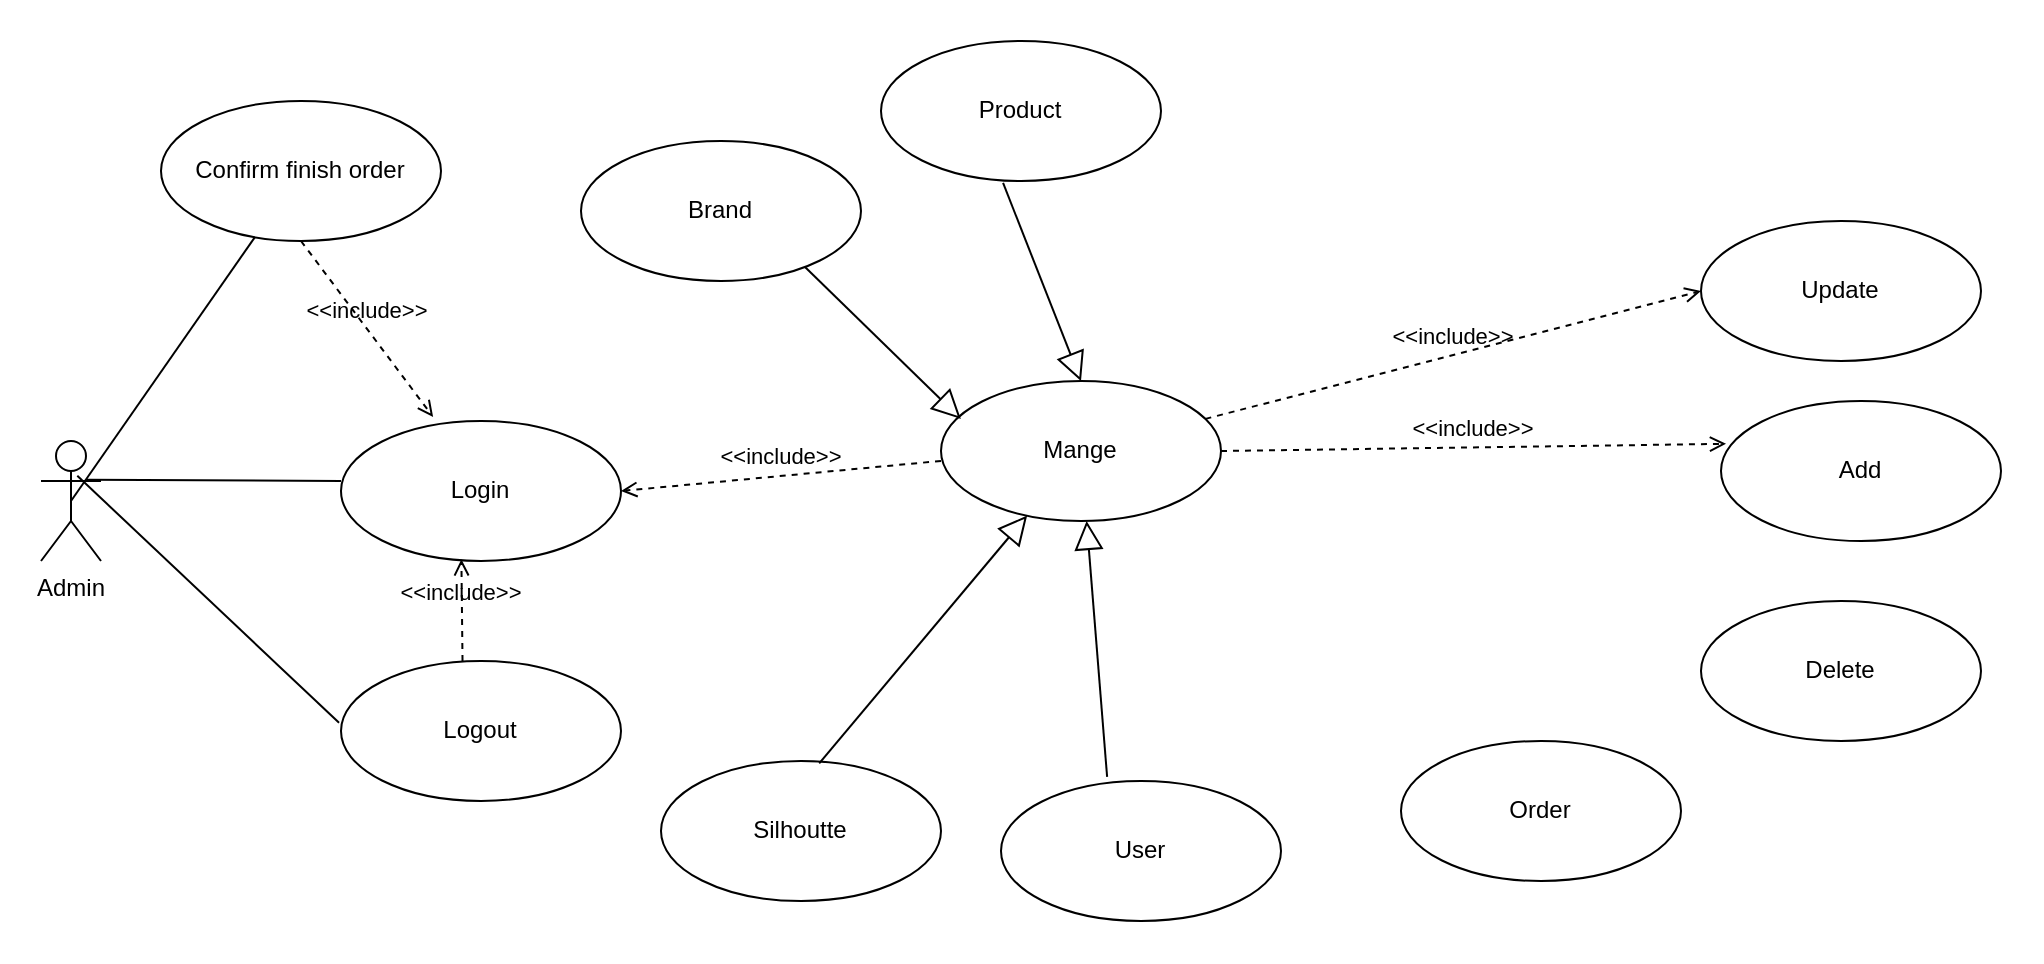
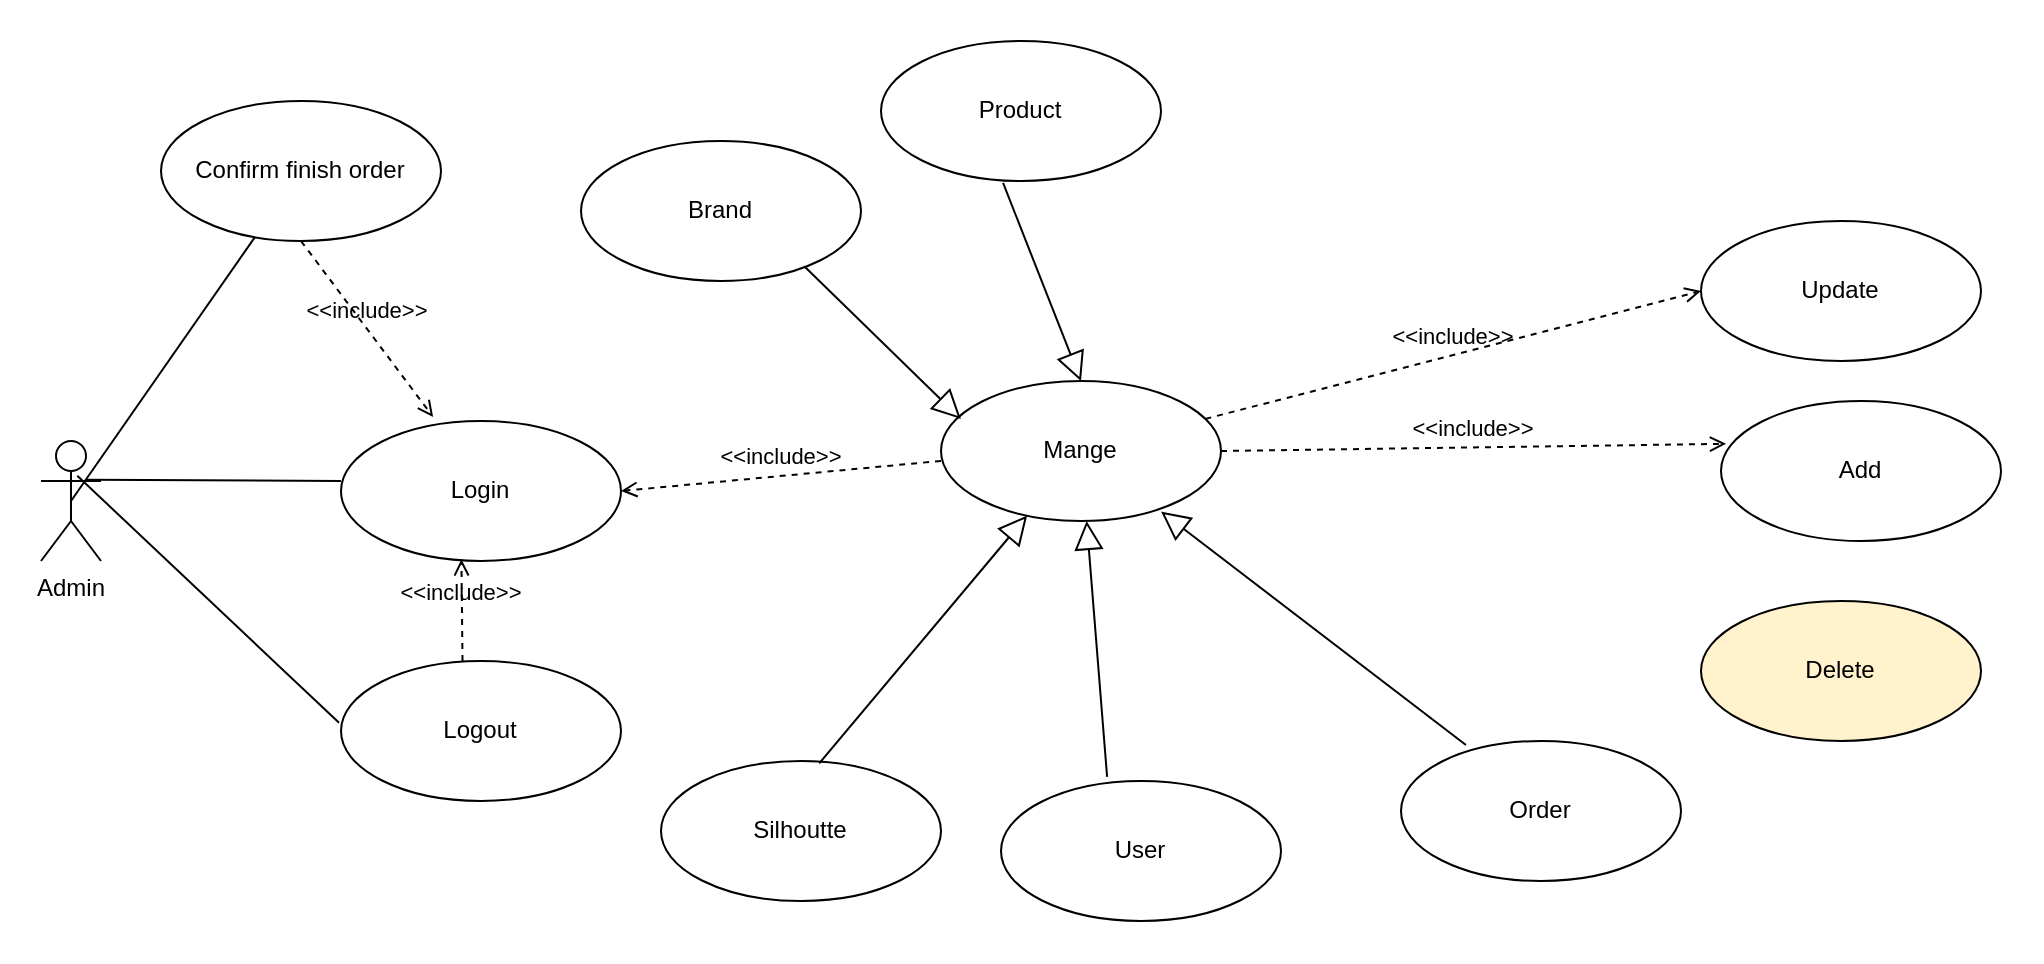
none -> (1325, 637)
(1841, 671) -> (1841, 671)
